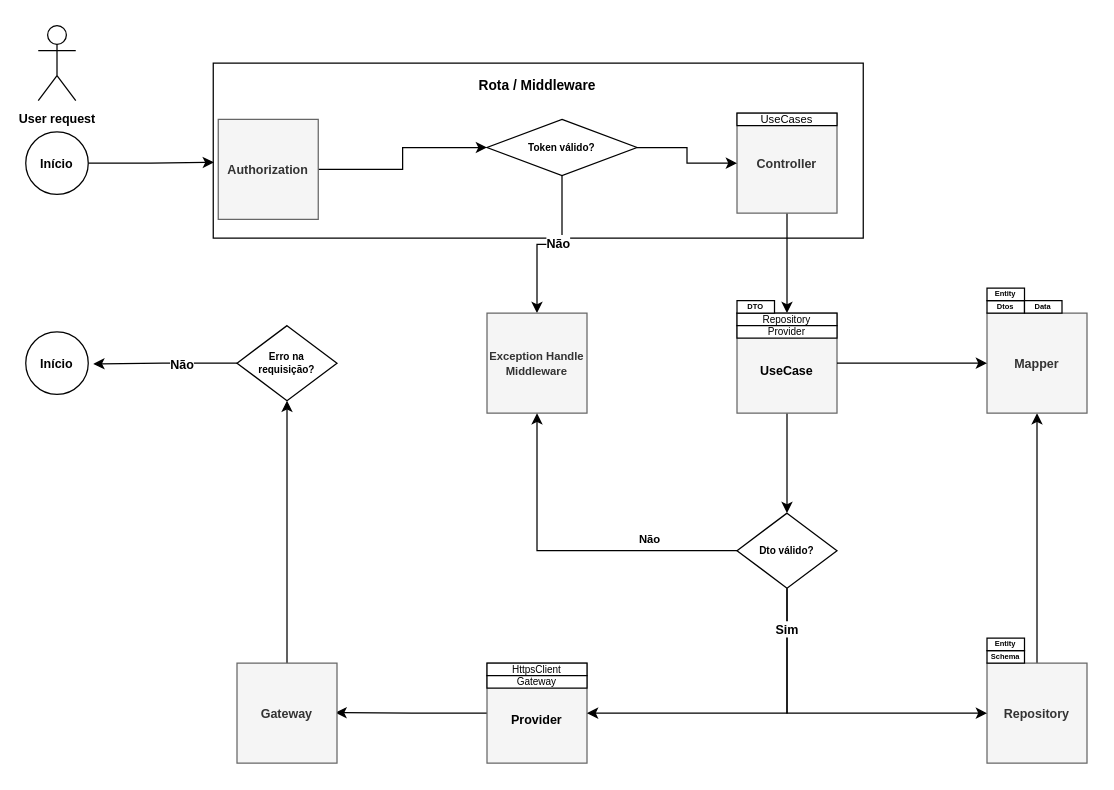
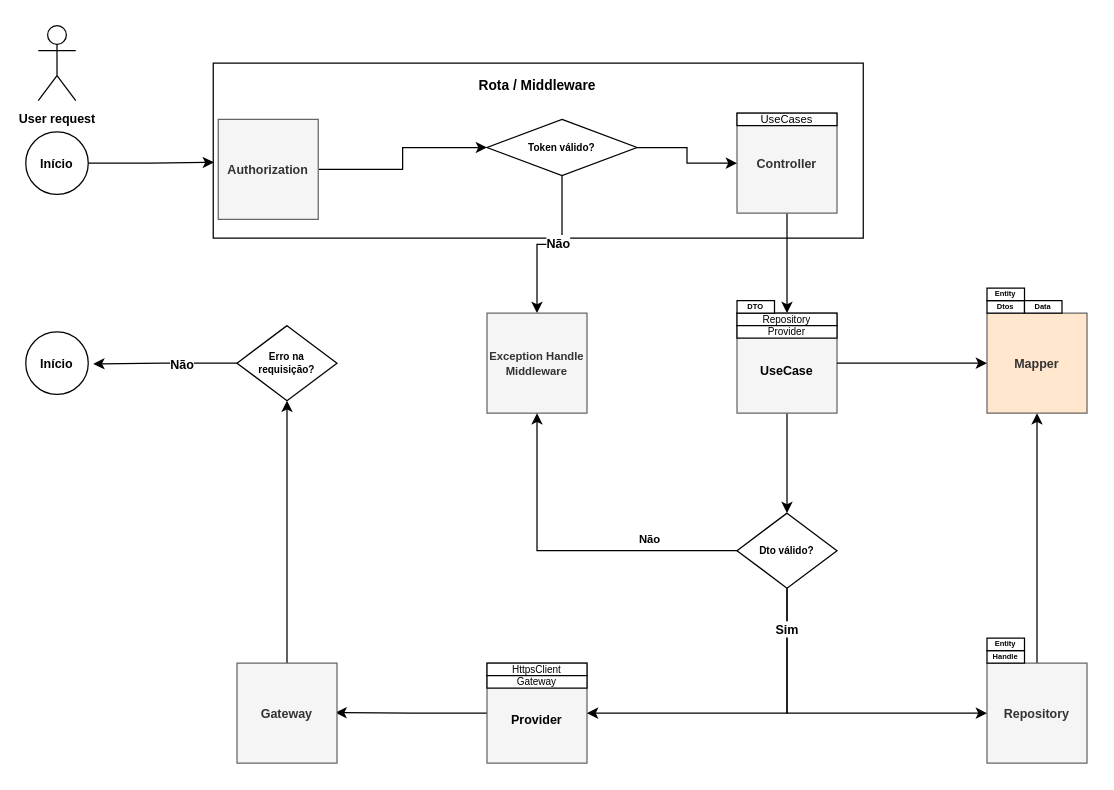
(1037, 363) -> (1037, 363)
(1006, 657) -> (1006, 657)
